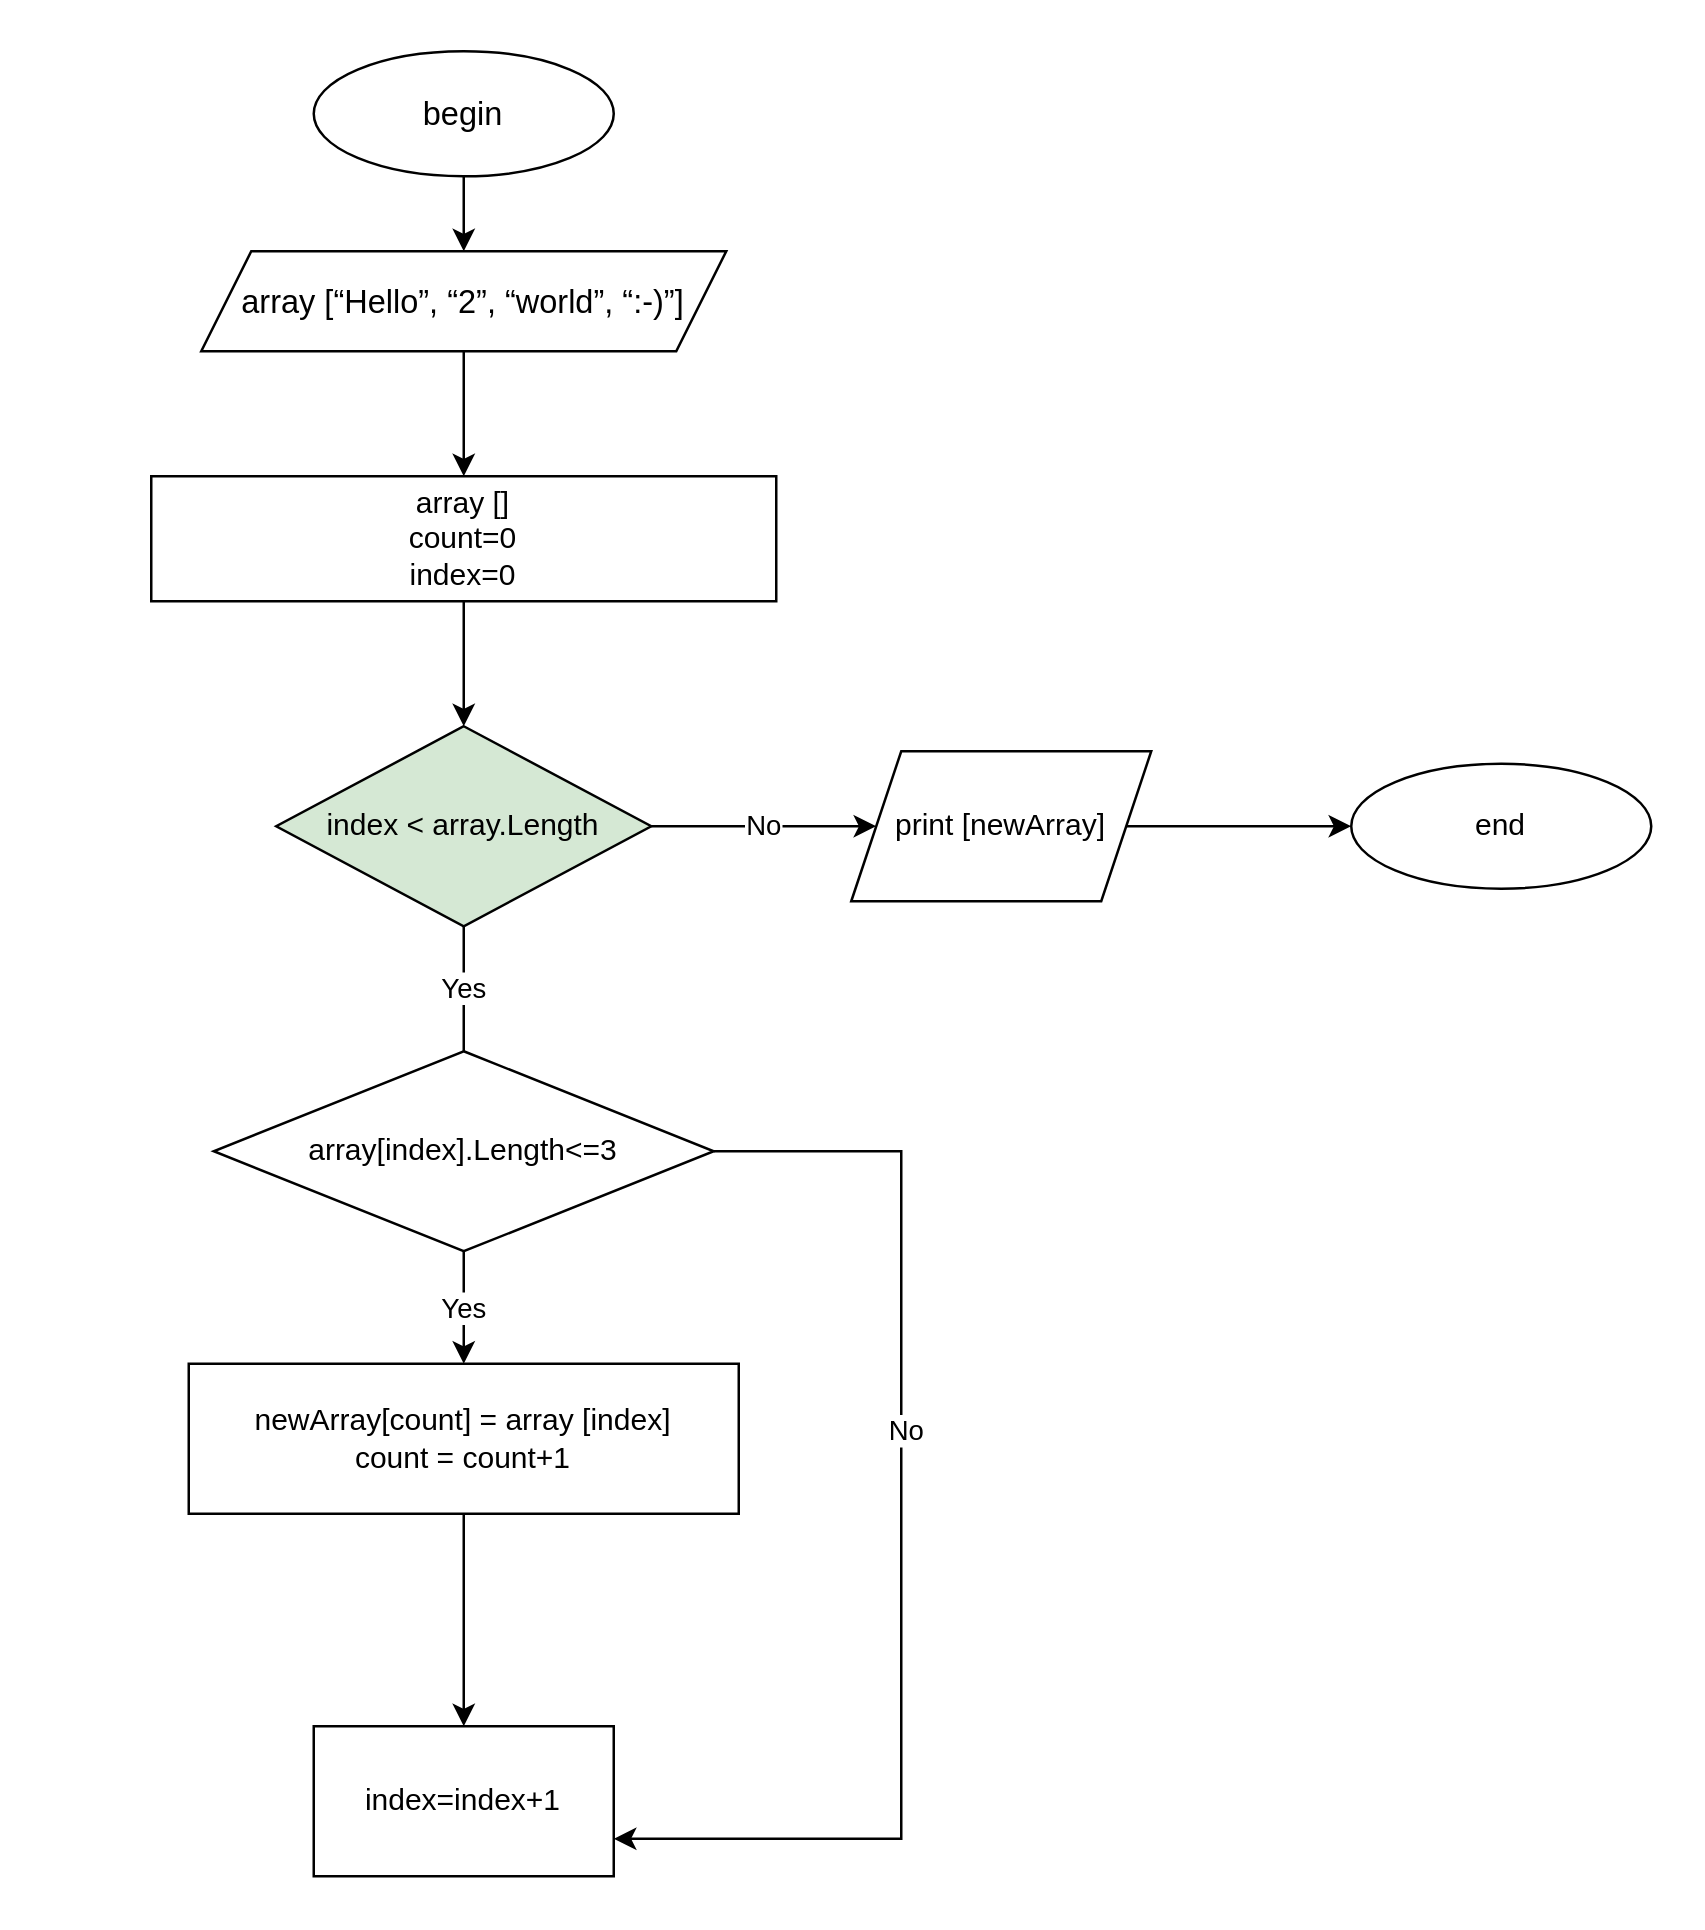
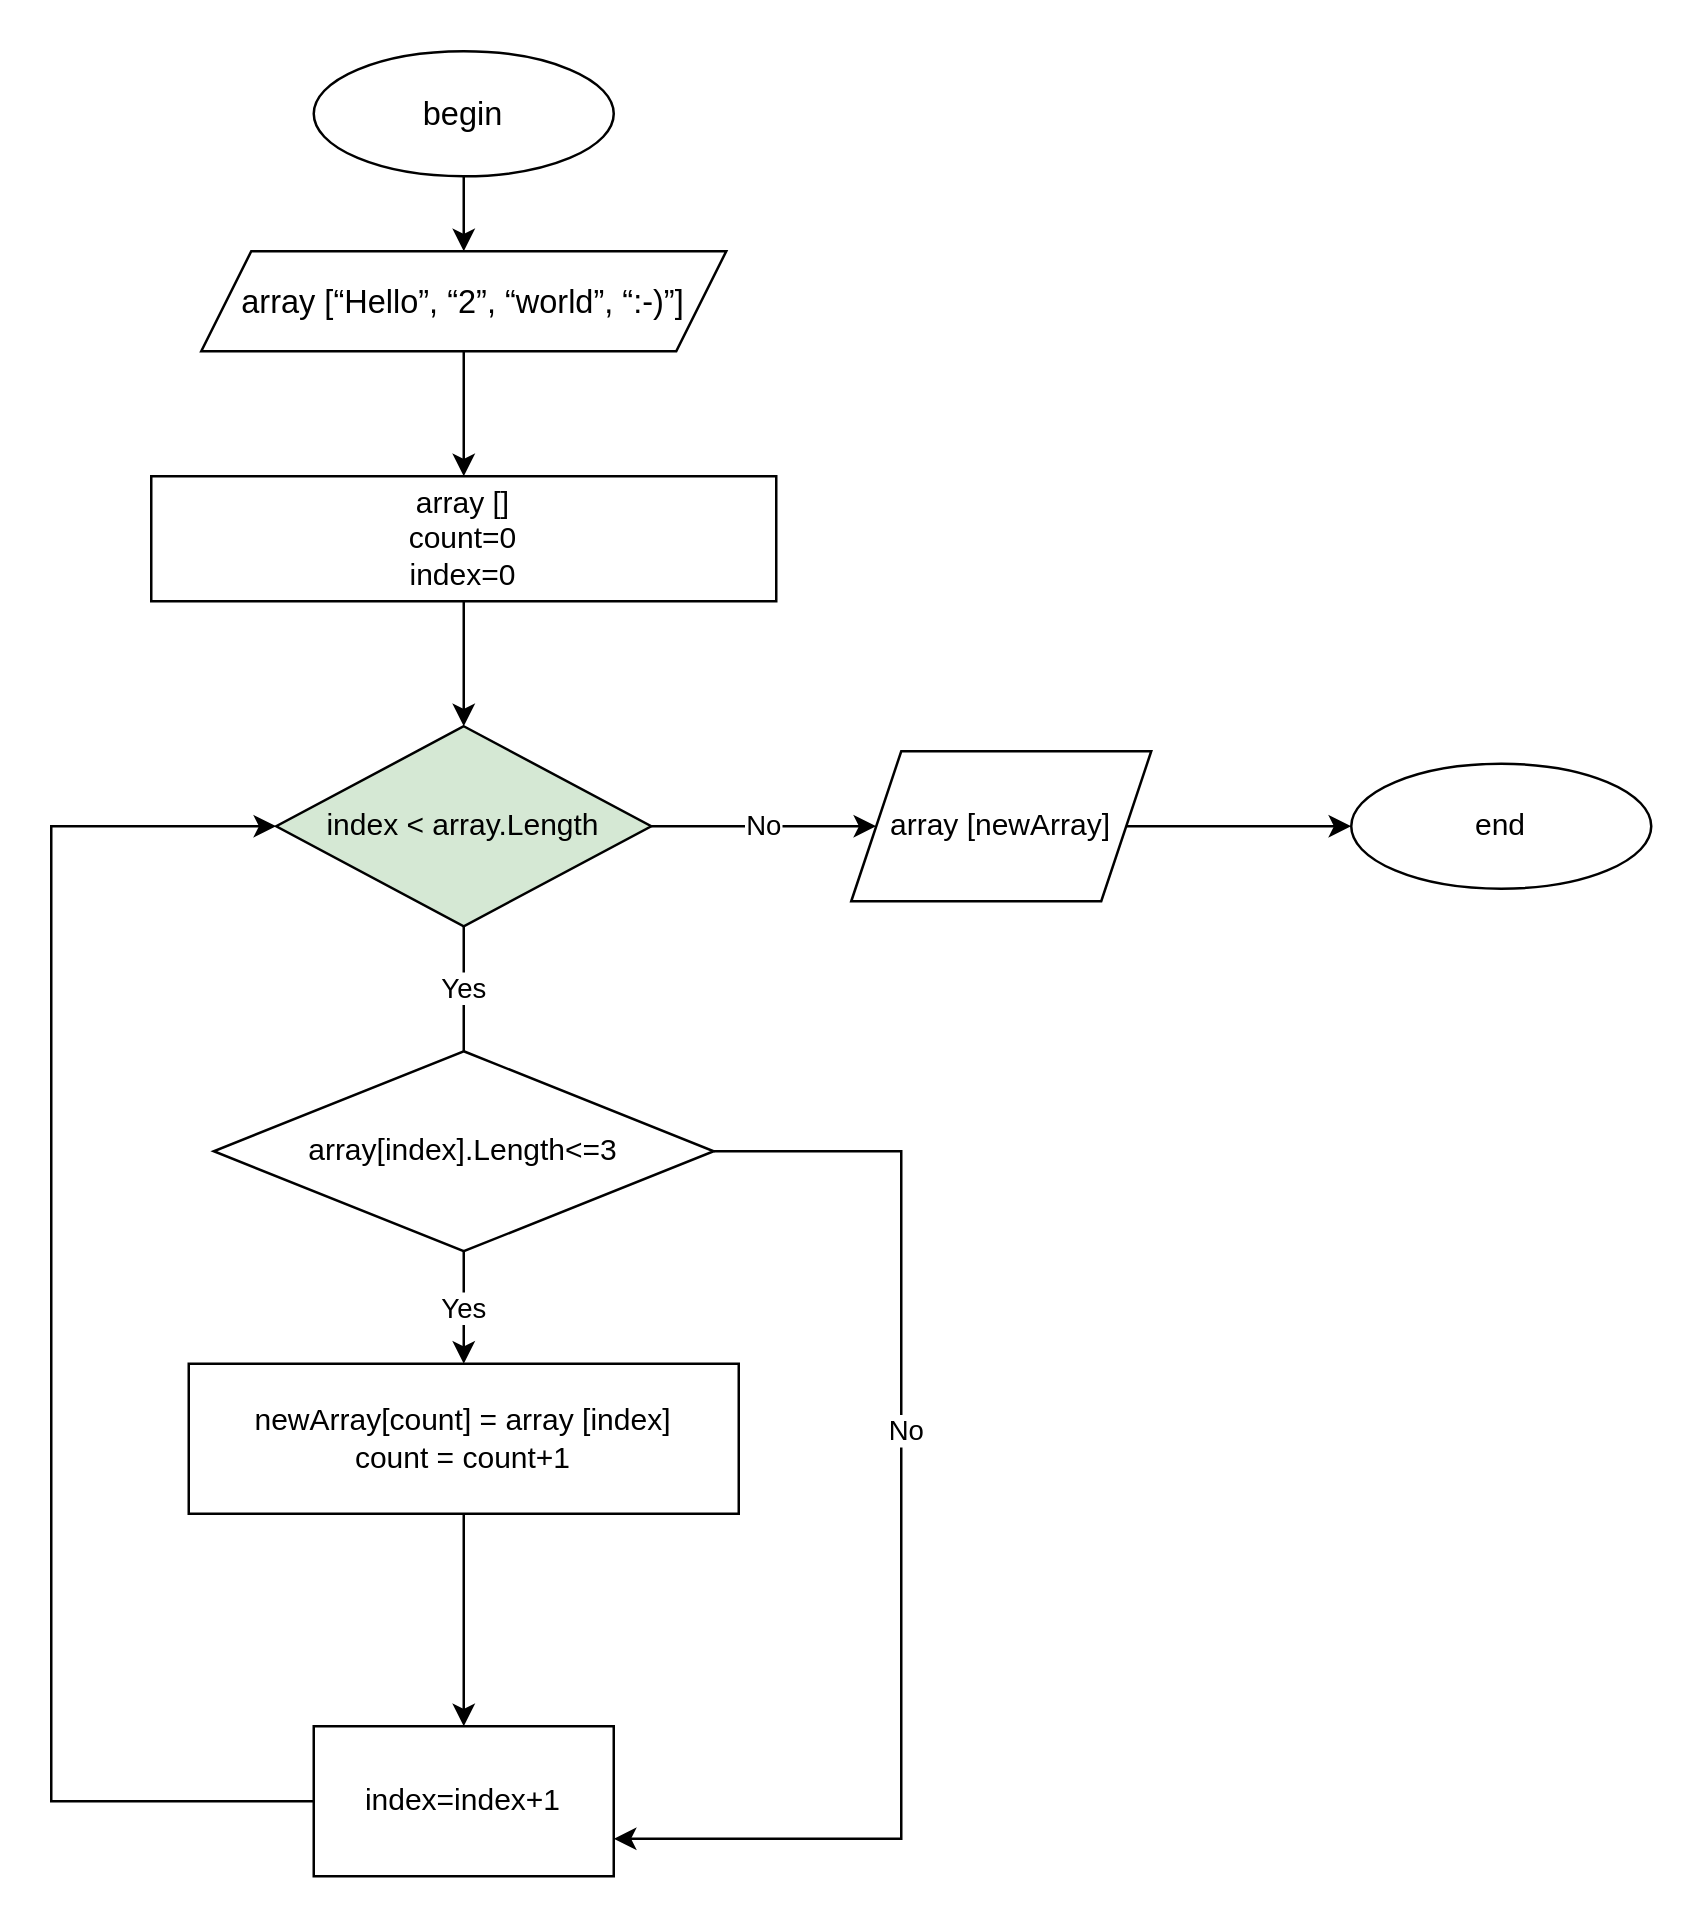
(1001, 826) -> (1001, 826)
none -> (51, 1340)
